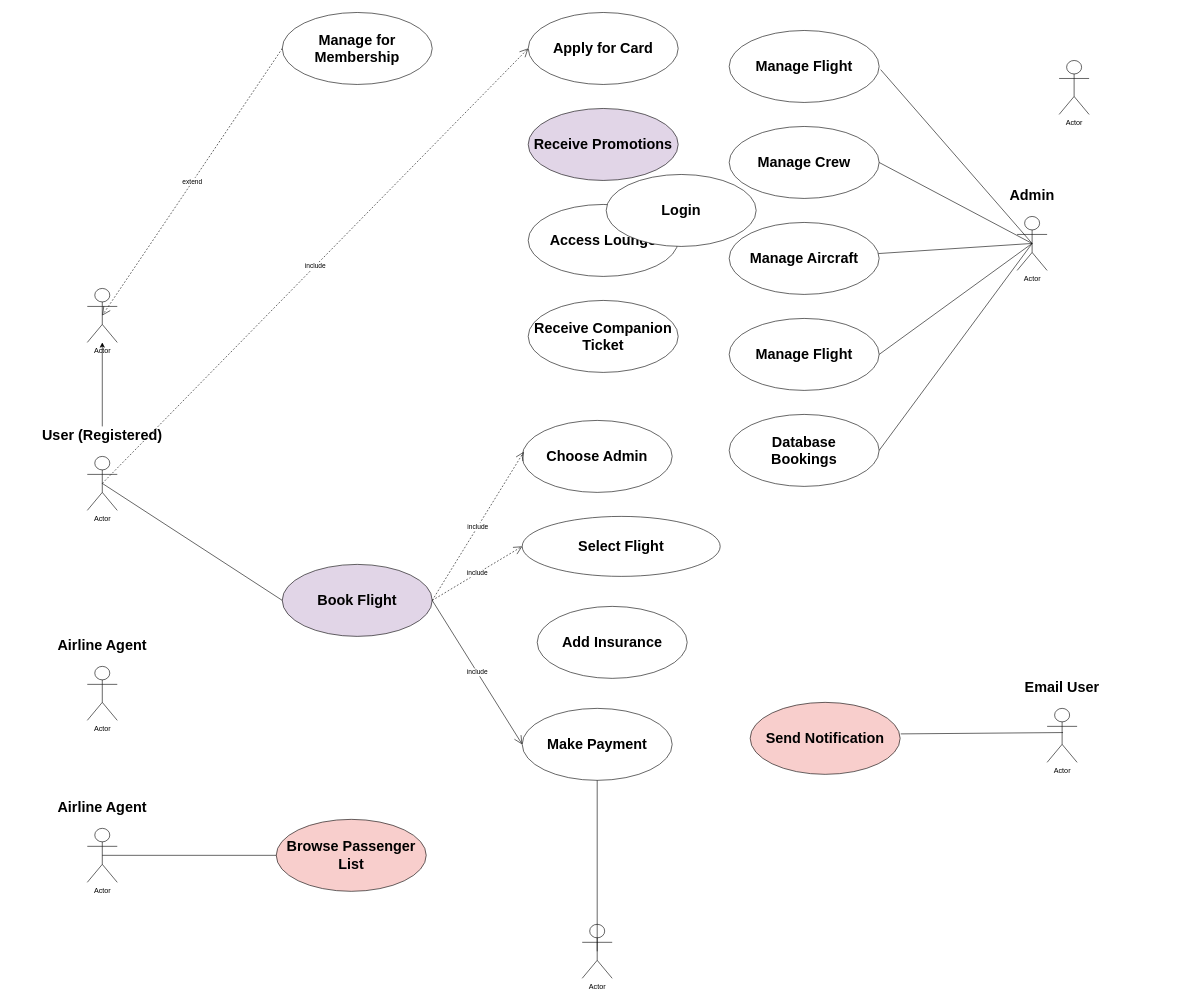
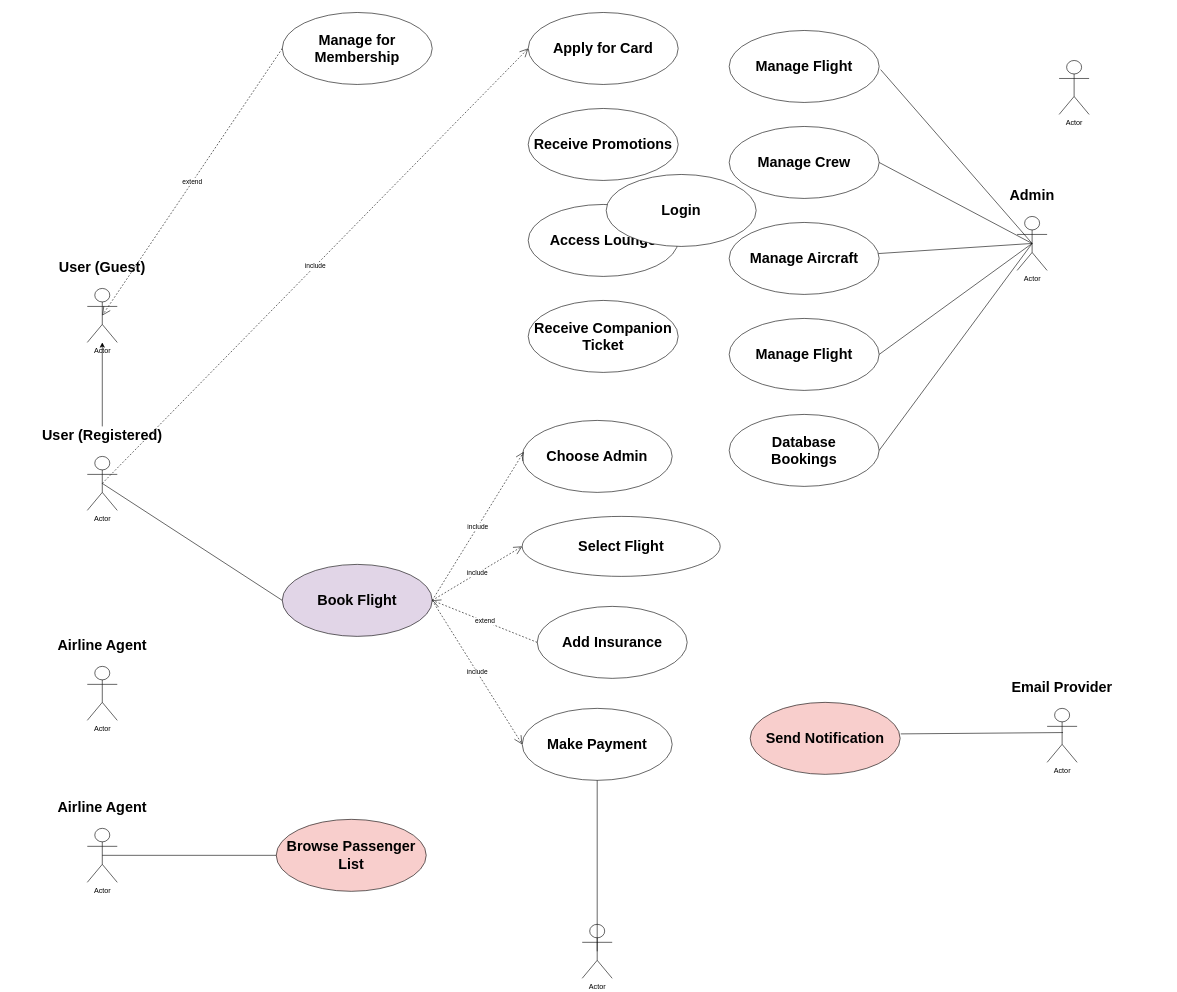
(603, 144) -> (603, 144)
none -> (102, 267)
none -> (486, 622)
(454, 635) -> (454, 635)
(1062, 687) -> (1062, 687)
